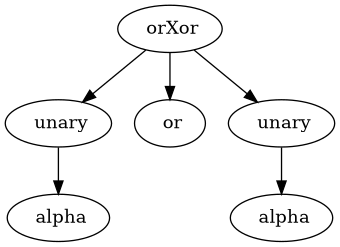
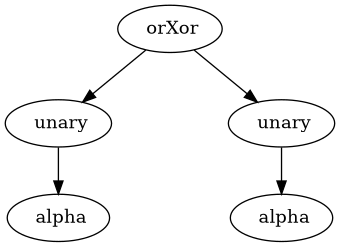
(170, 123) -> none
